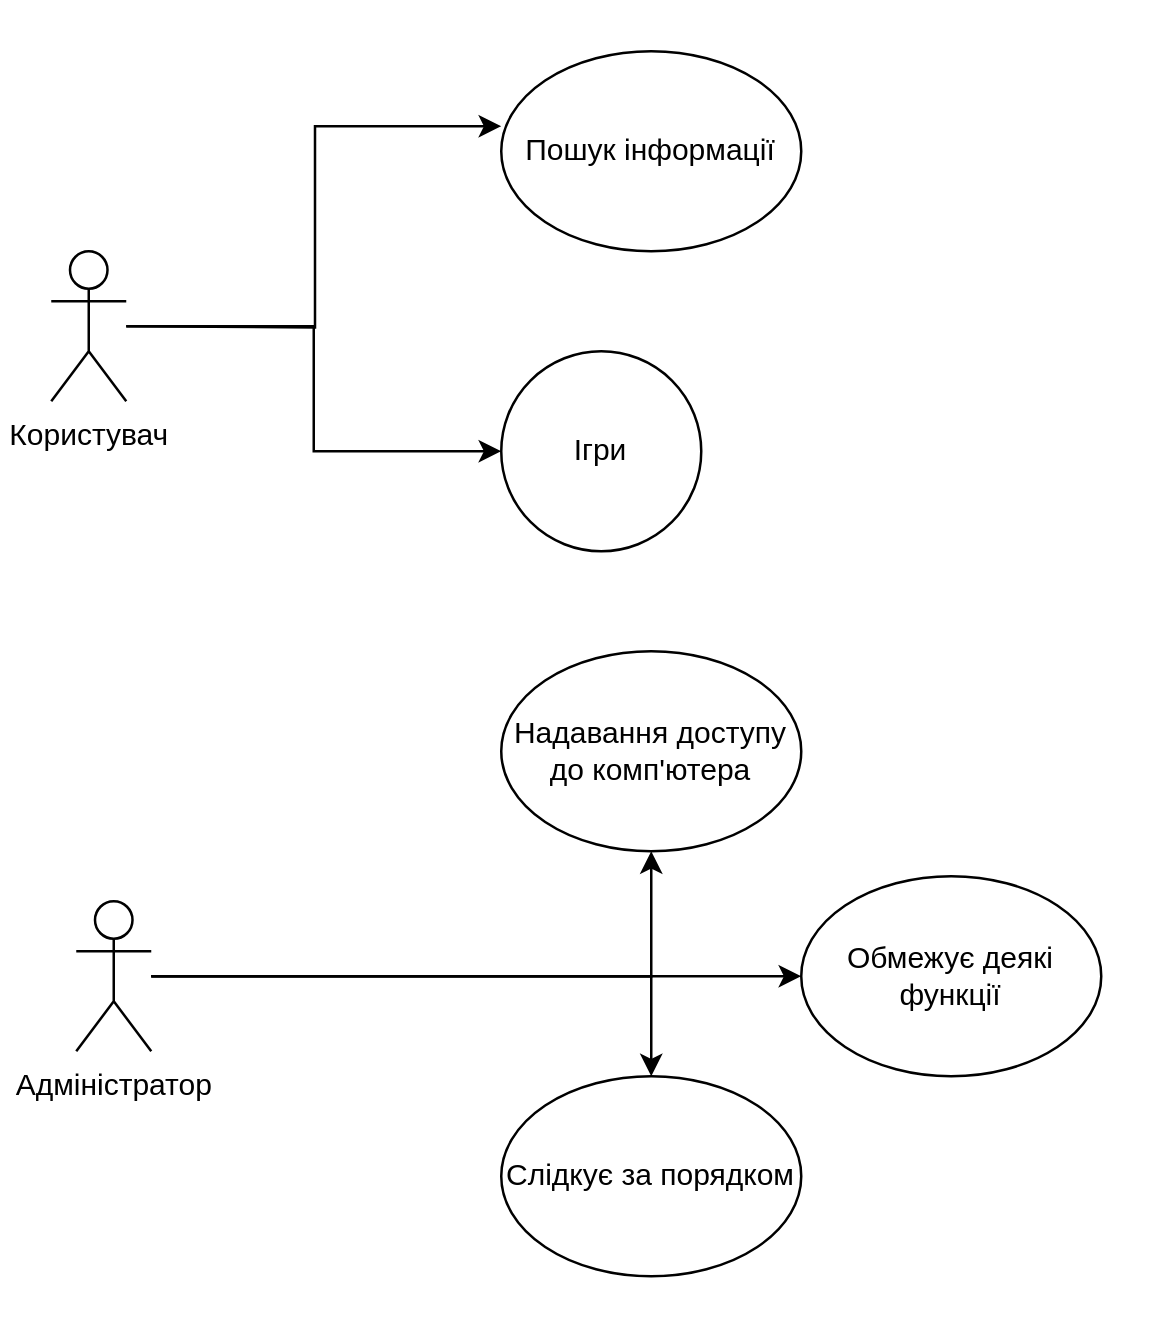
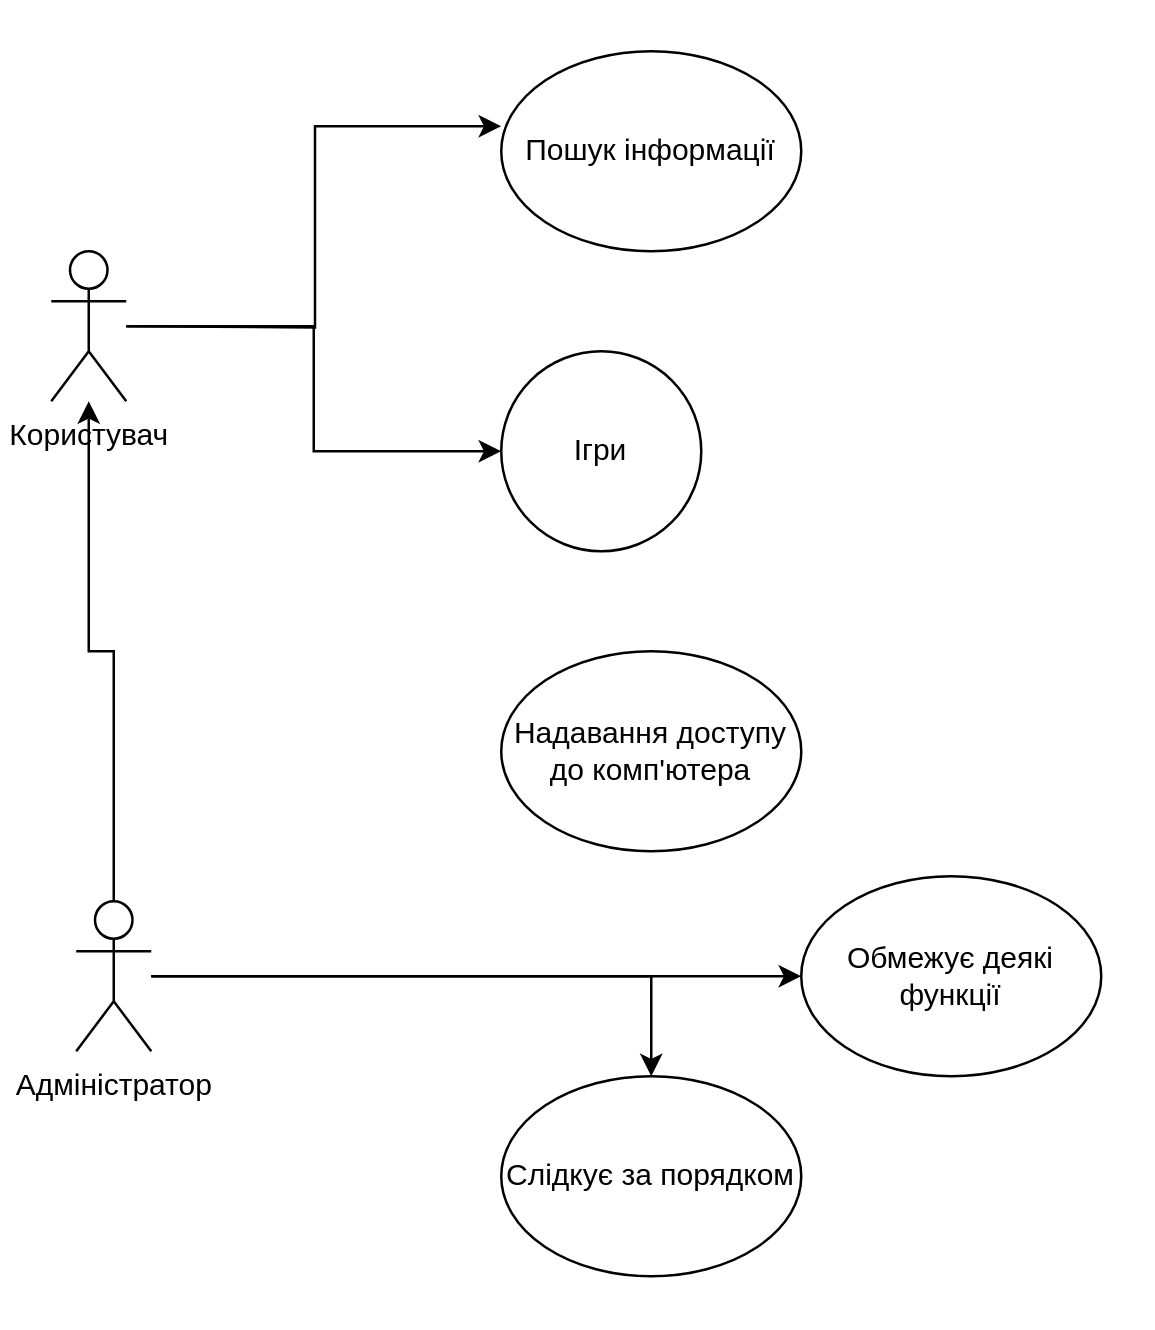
(651, 920) -> (110, 651)
